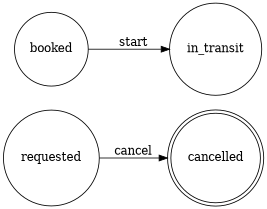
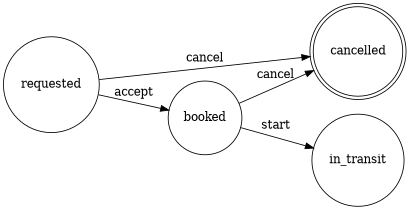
none -> (273, 89)
none -> (130, 102)
